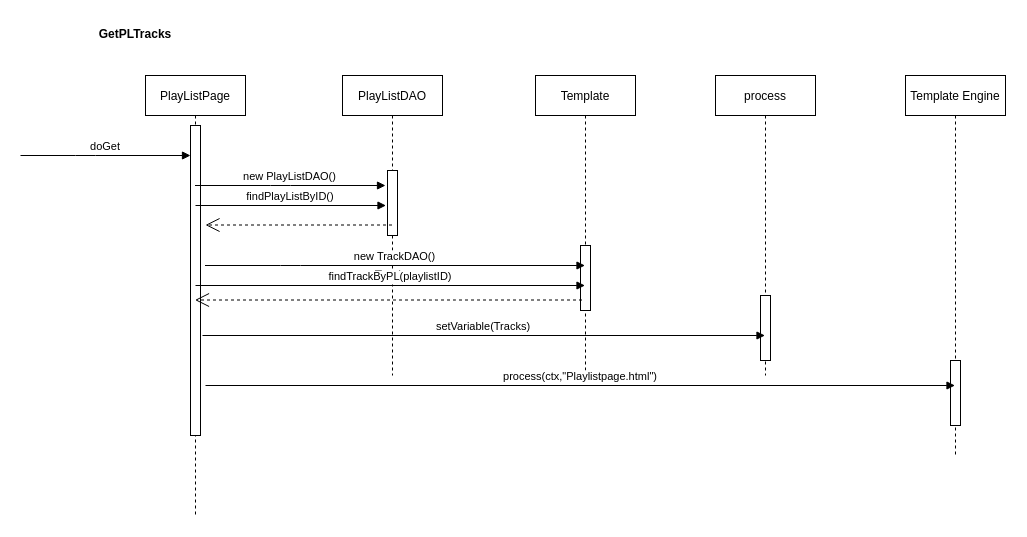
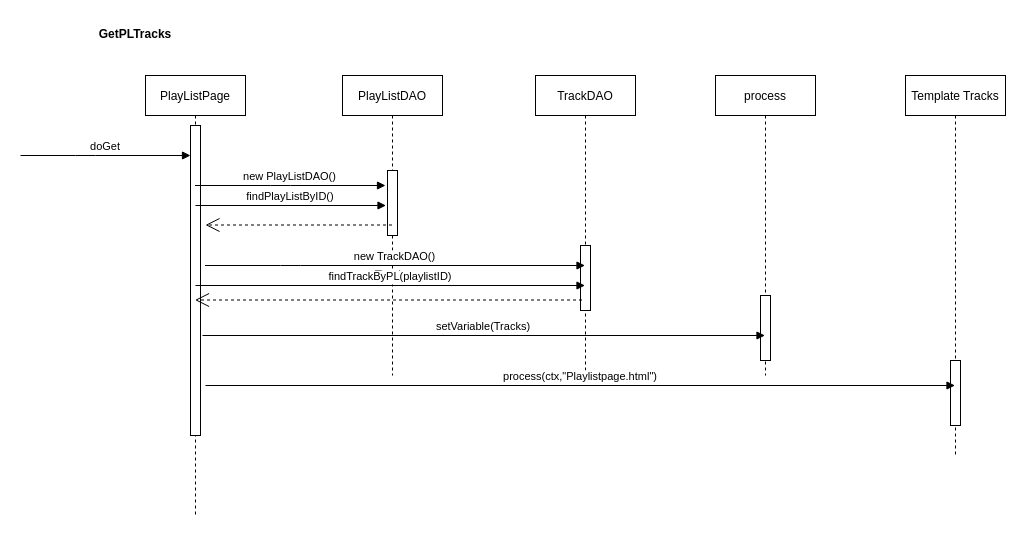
(585, 96) -> (585, 96)
(955, 96) -> (955, 96)
